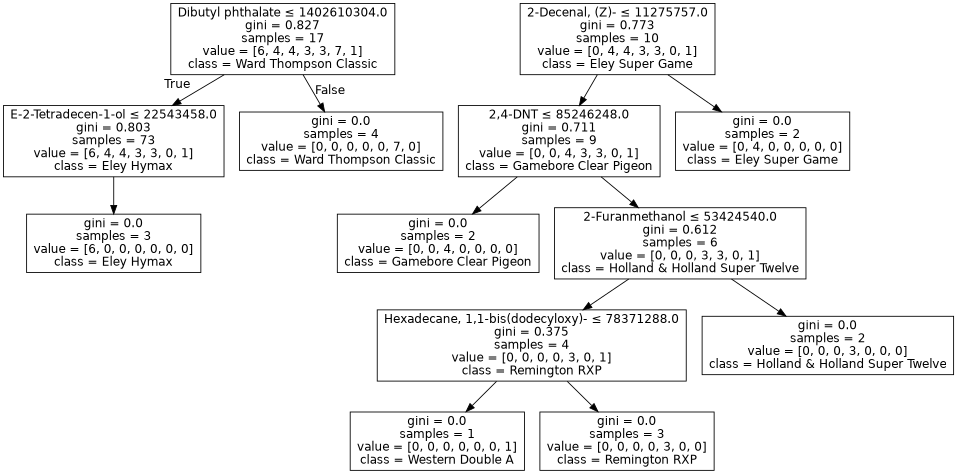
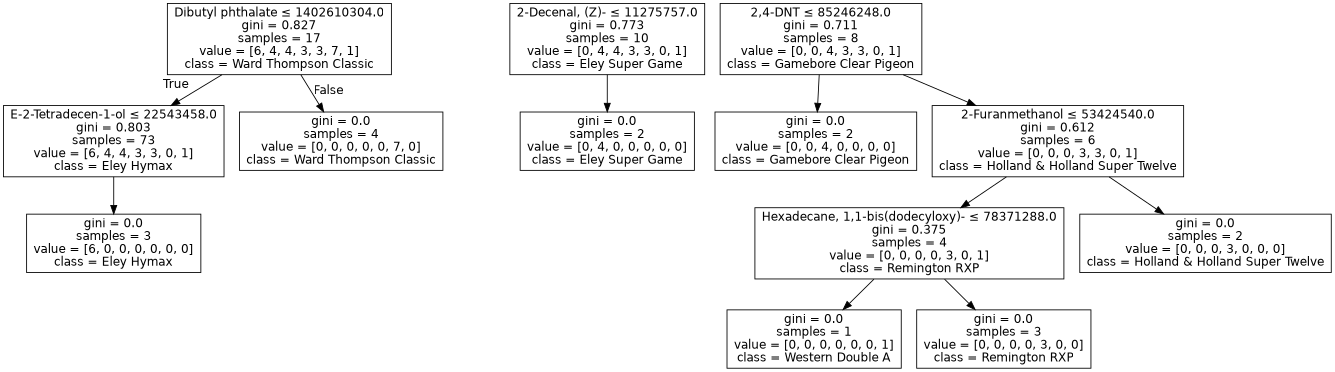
(591, 86) -> none
(559, 141) -> (821, 39)
